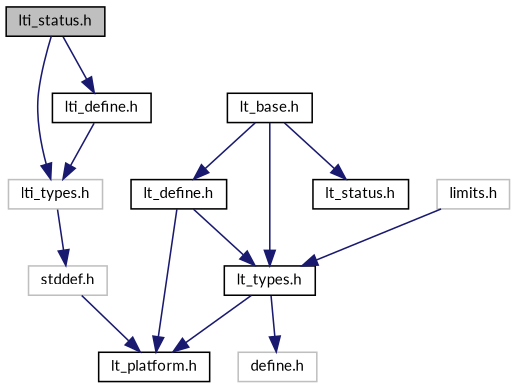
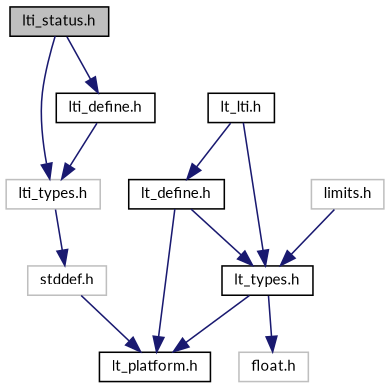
(270, 108) -> (241, 108)
(361, 194) -> none
(278, 367) -> (274, 367)
